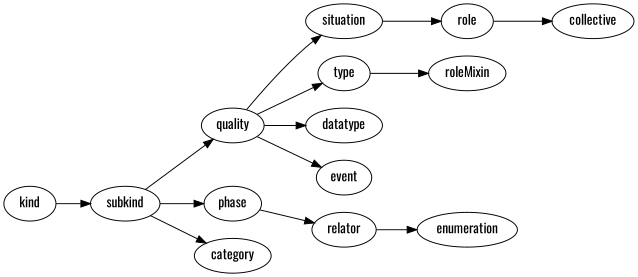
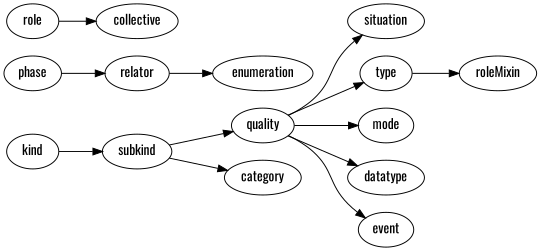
(407, 21) -> none
none -> (386, 125)
(177, 204) -> none
